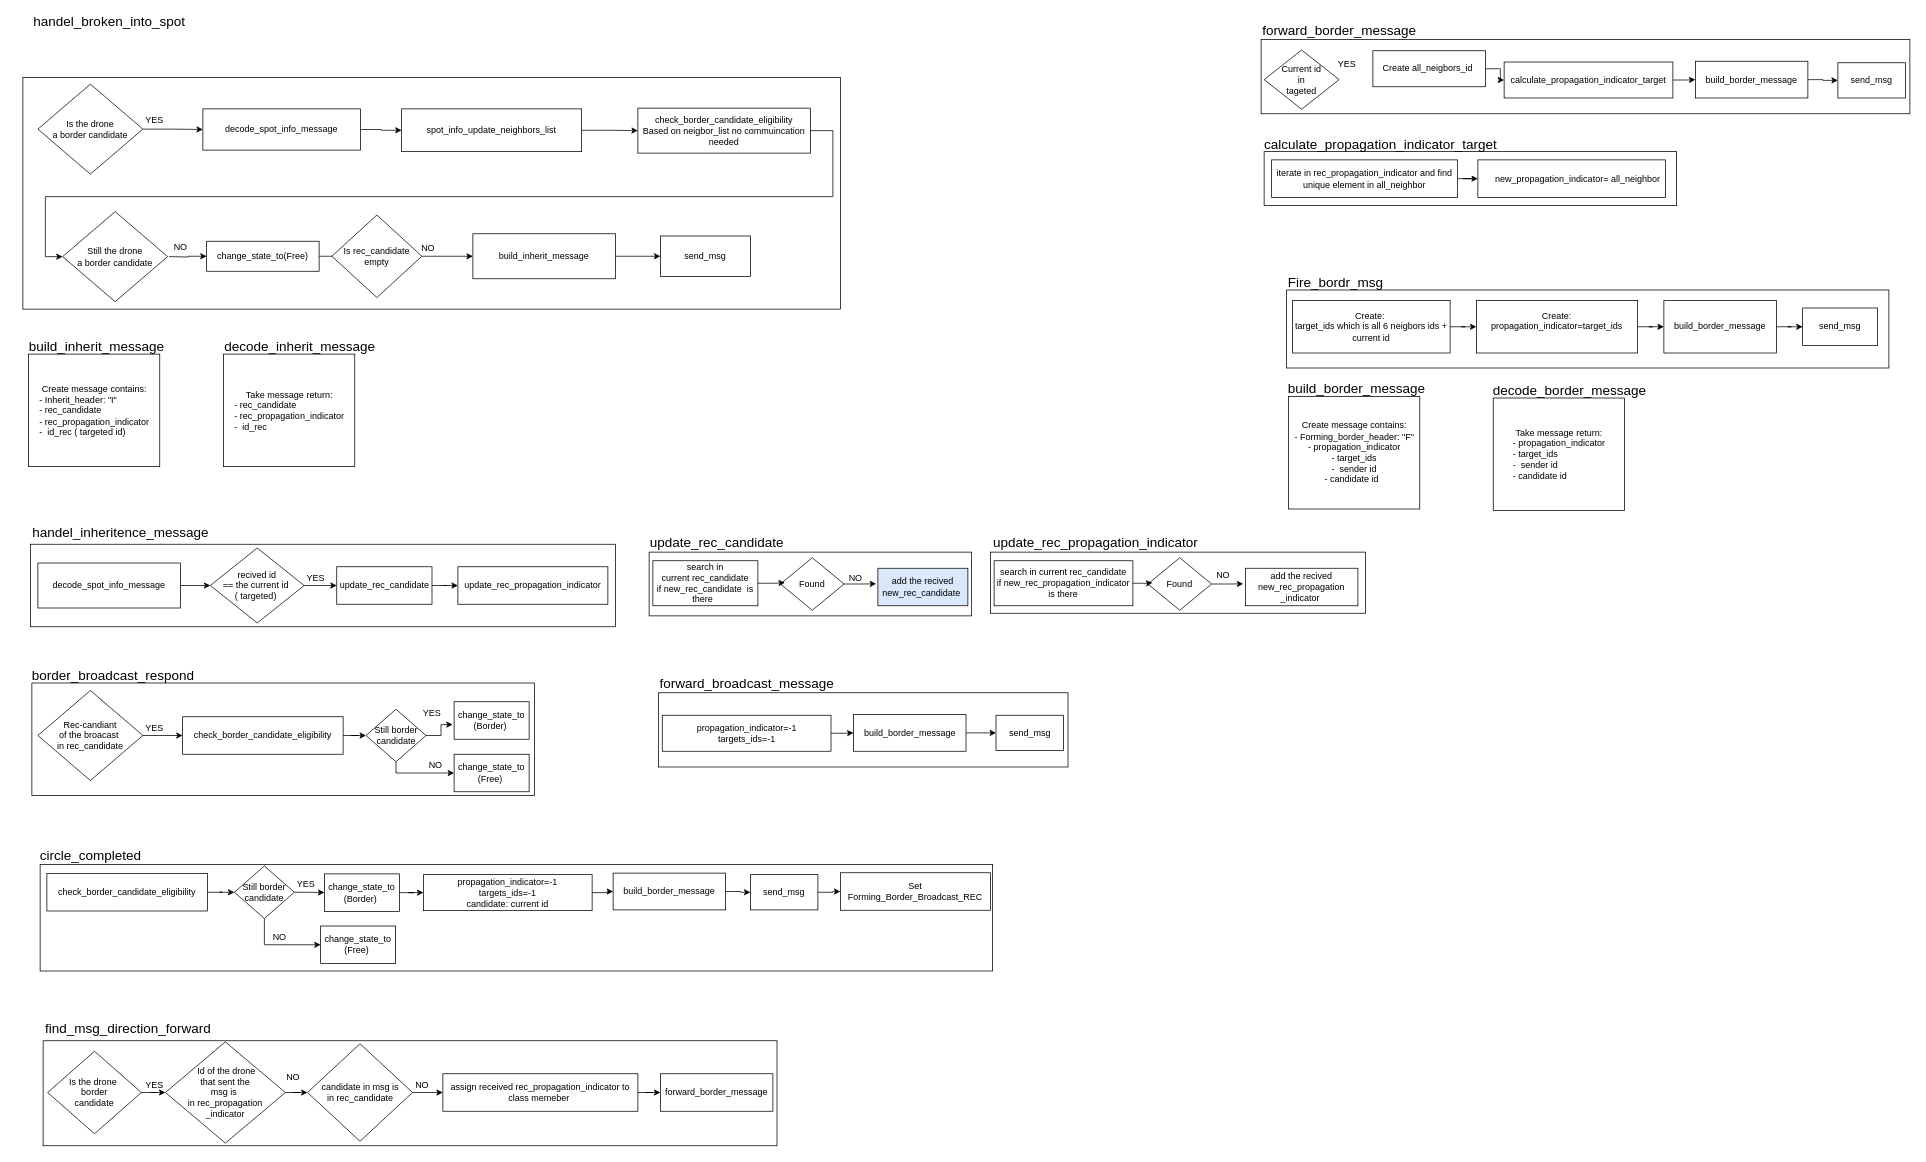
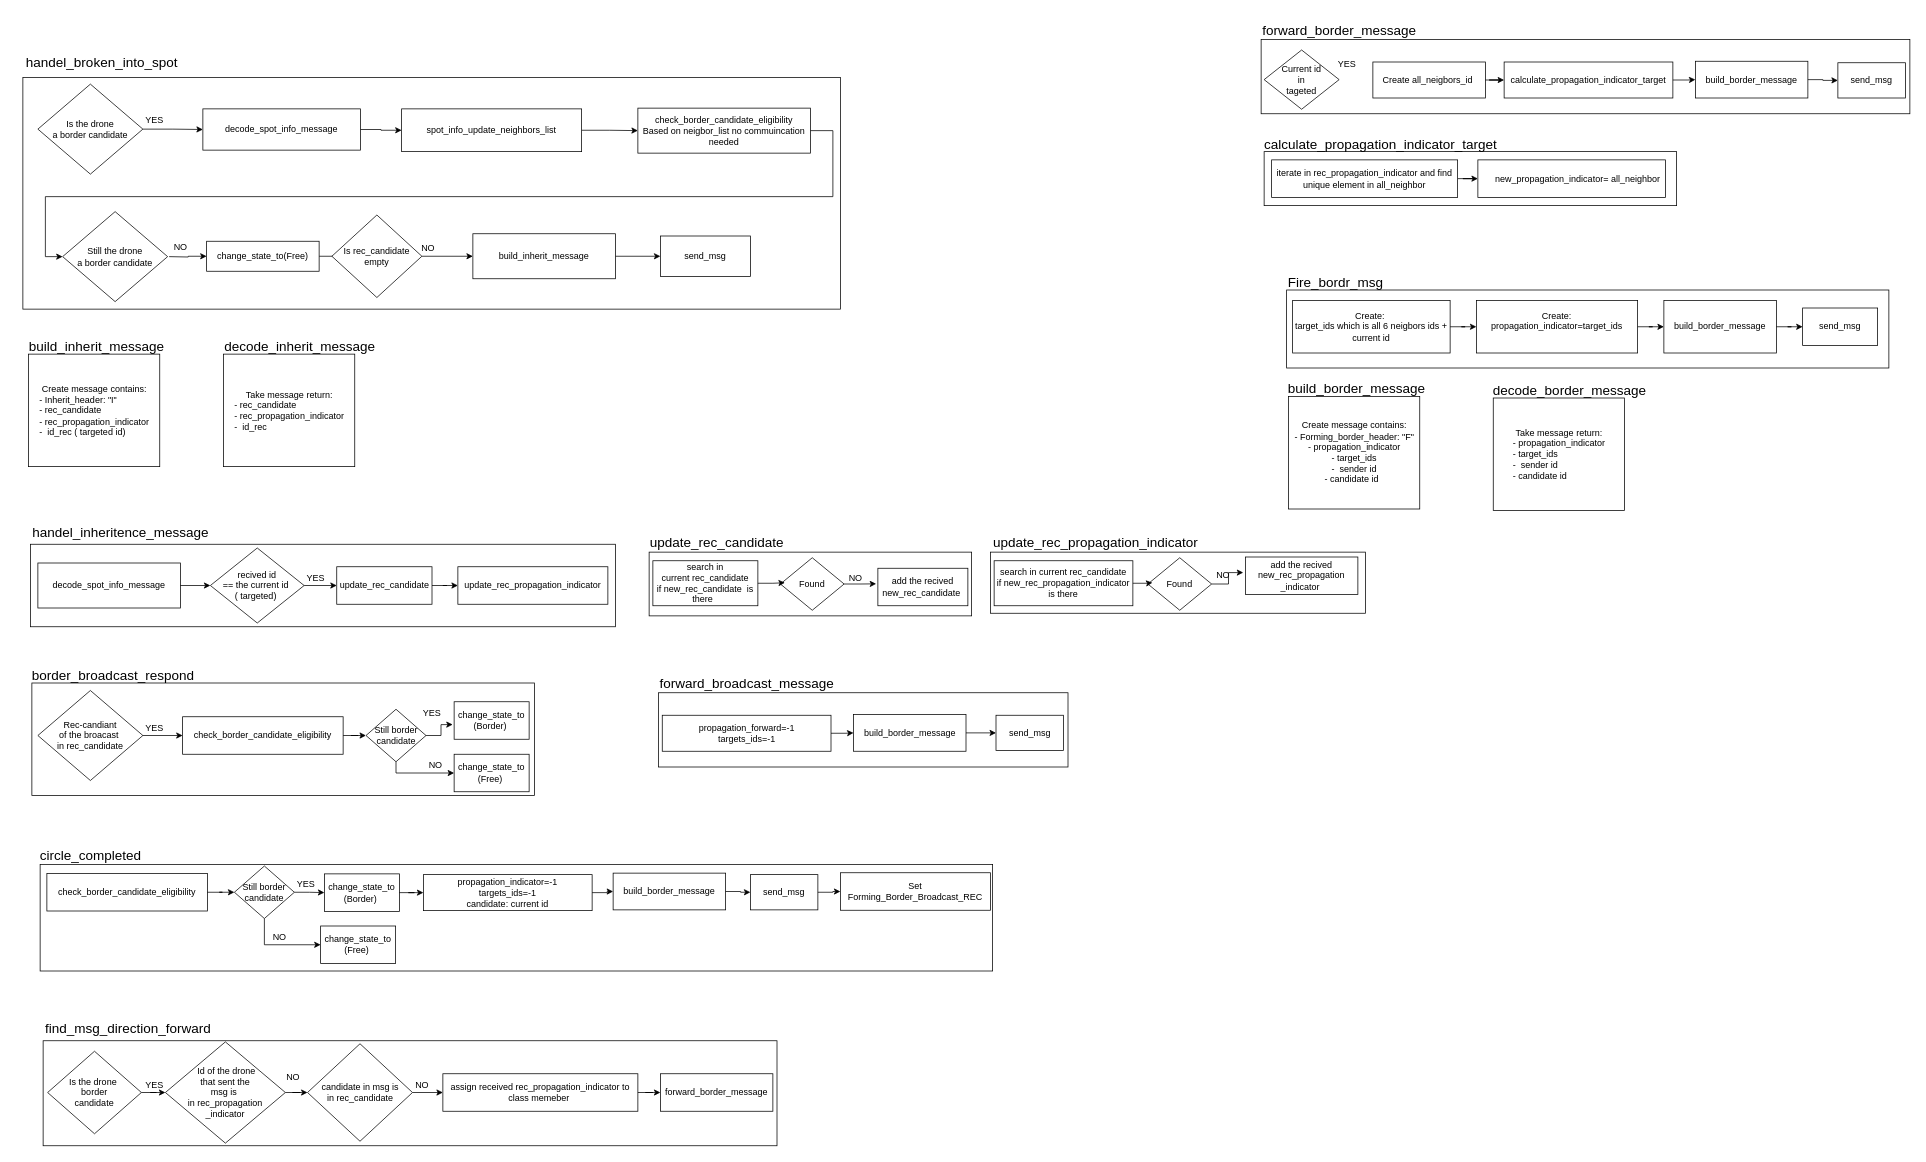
(109, 21) -> (102, 62)
(1429, 69) -> (1429, 80)
(923, 587) -> (923, 587)
(1302, 587) -> (1302, 576)
(747, 733) -> (747, 733)
